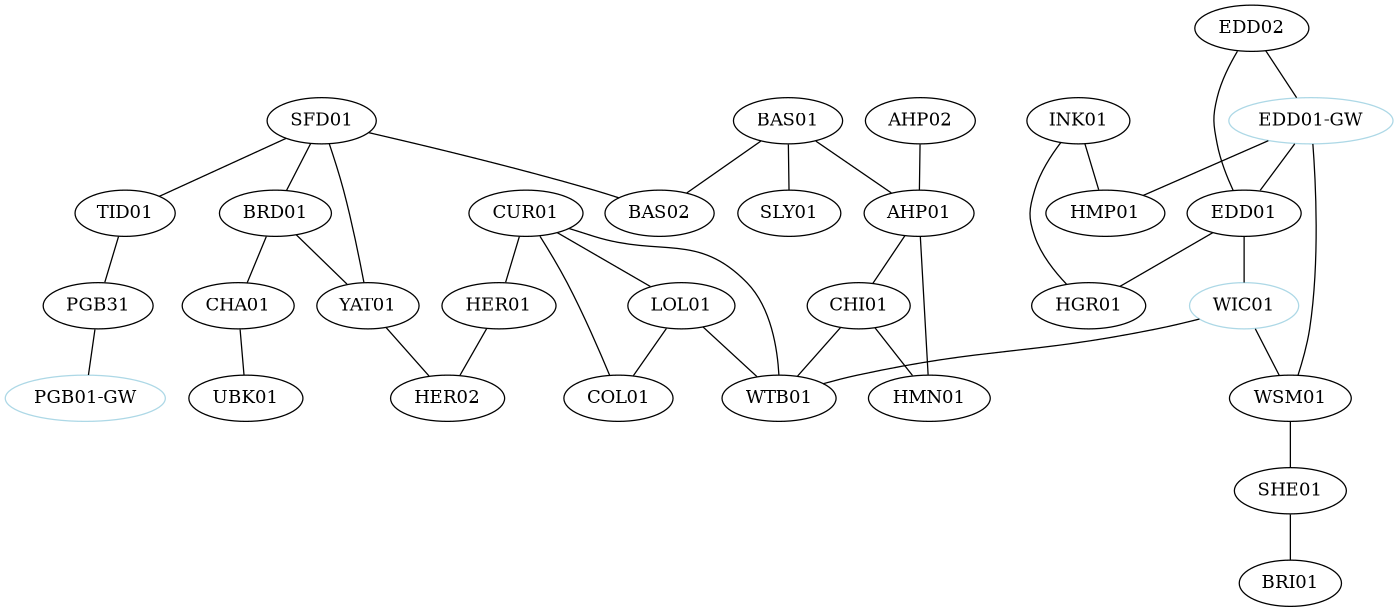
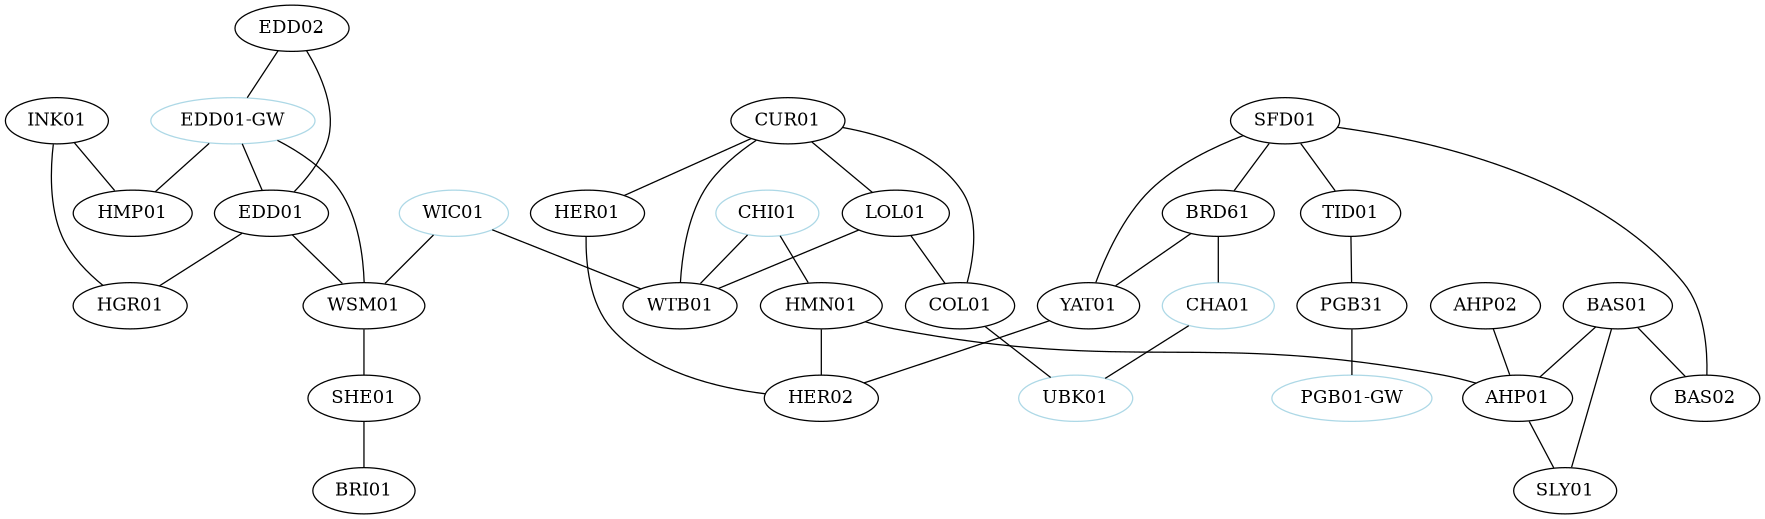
(275, 213) -> (1218, 213)
(889, 260) -> (1541, 445)
(1244, 260) -> (317, 259)
(238, 306) -> (1218, 306)
(859, 306) -> (767, 213)
none -> (821, 352)
none -> (1021, 355)
(246, 398) -> (1076, 398)
